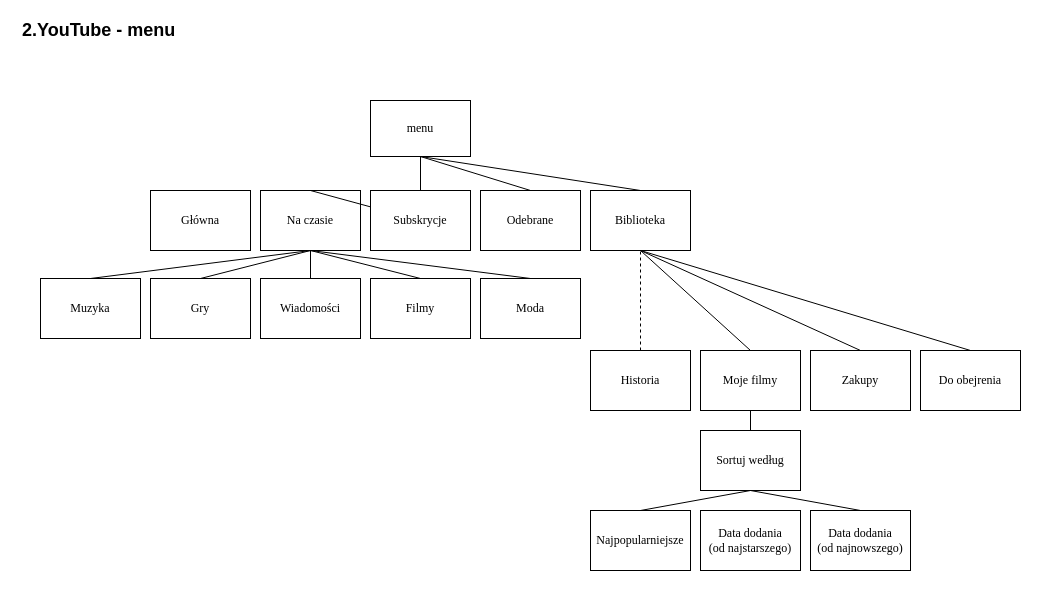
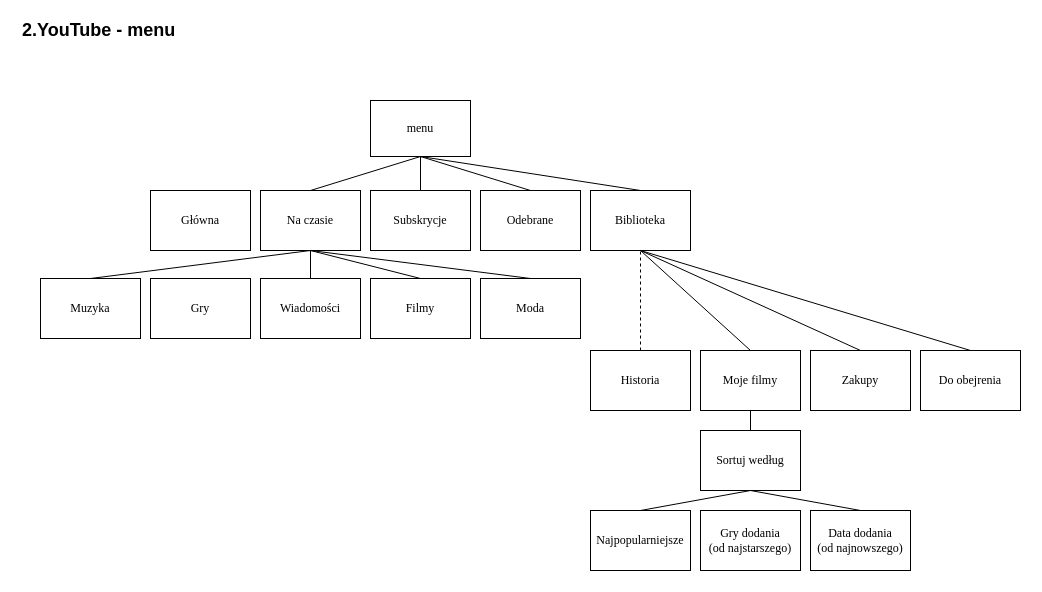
(341, 199) -> (364, 174)
(253, 265) -> none
(751, 541) -> (751, 541)
